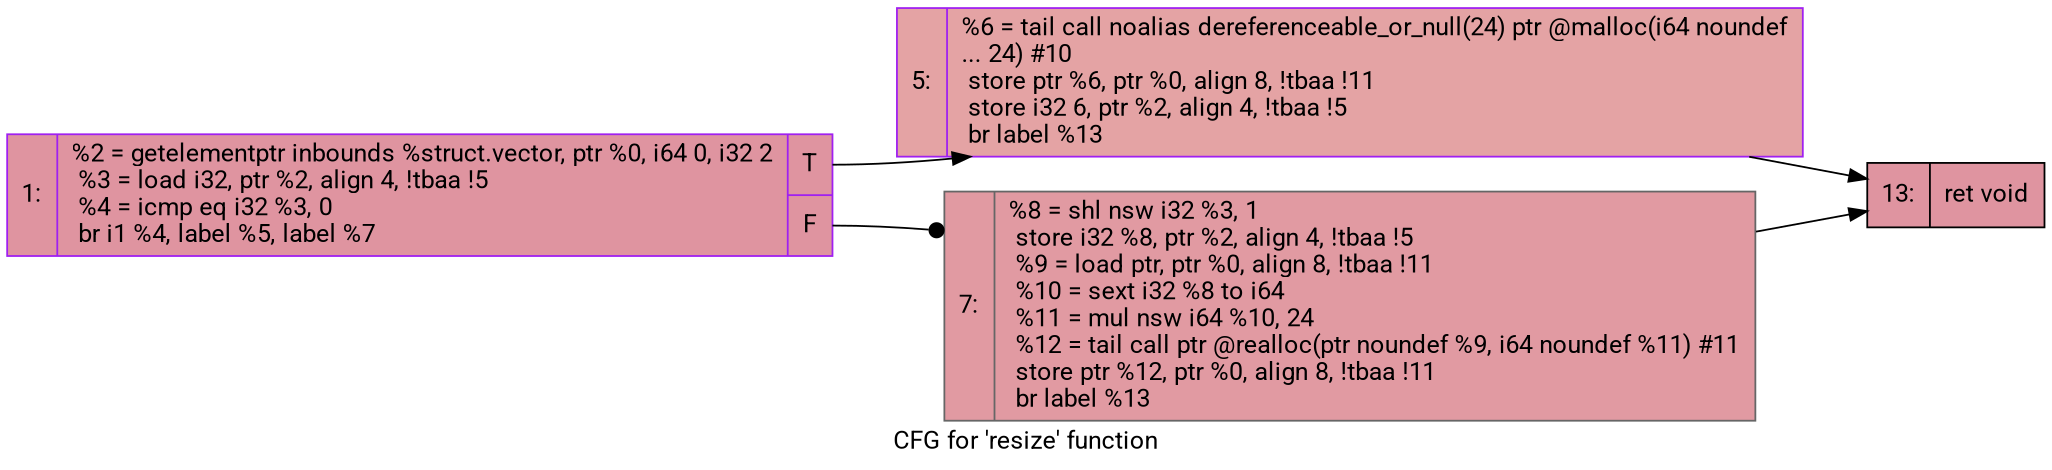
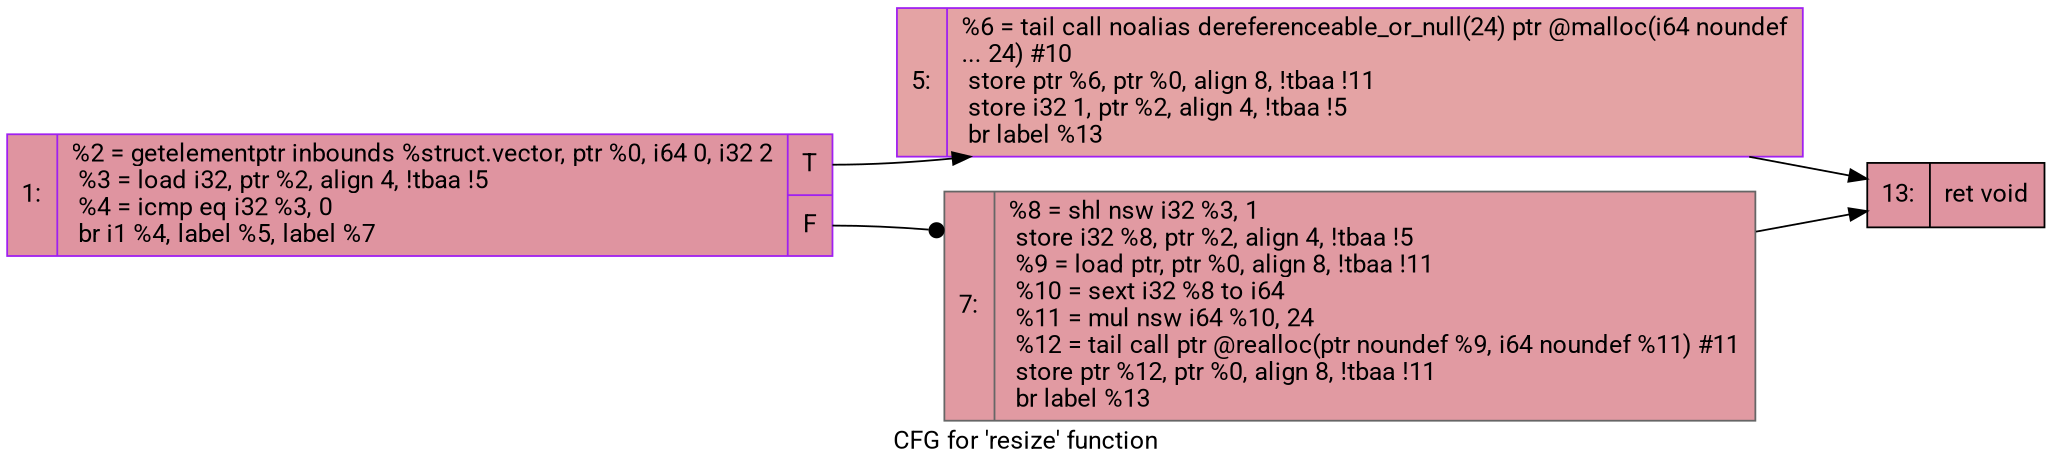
(1155, 108) -> (1155, 108)
